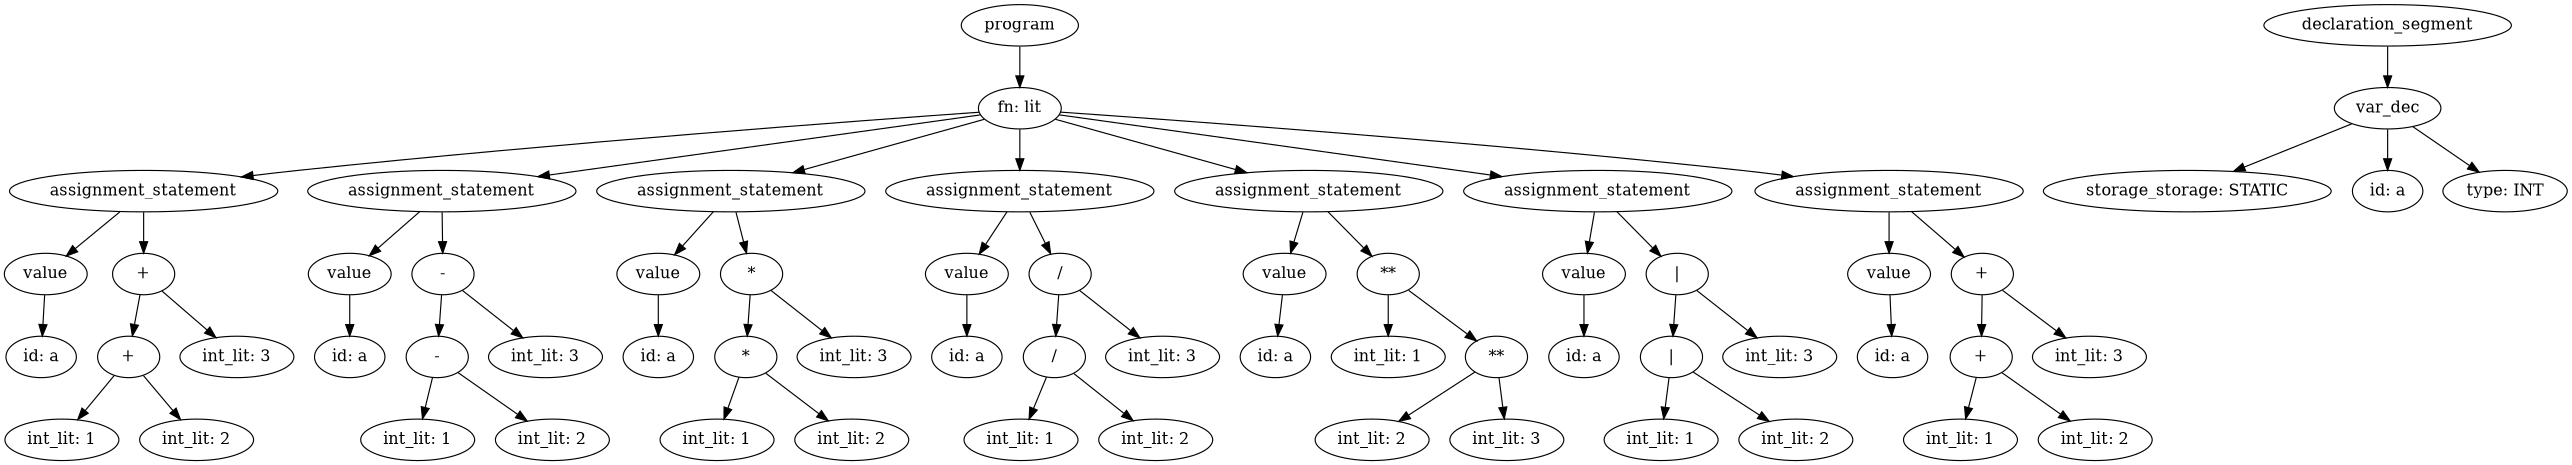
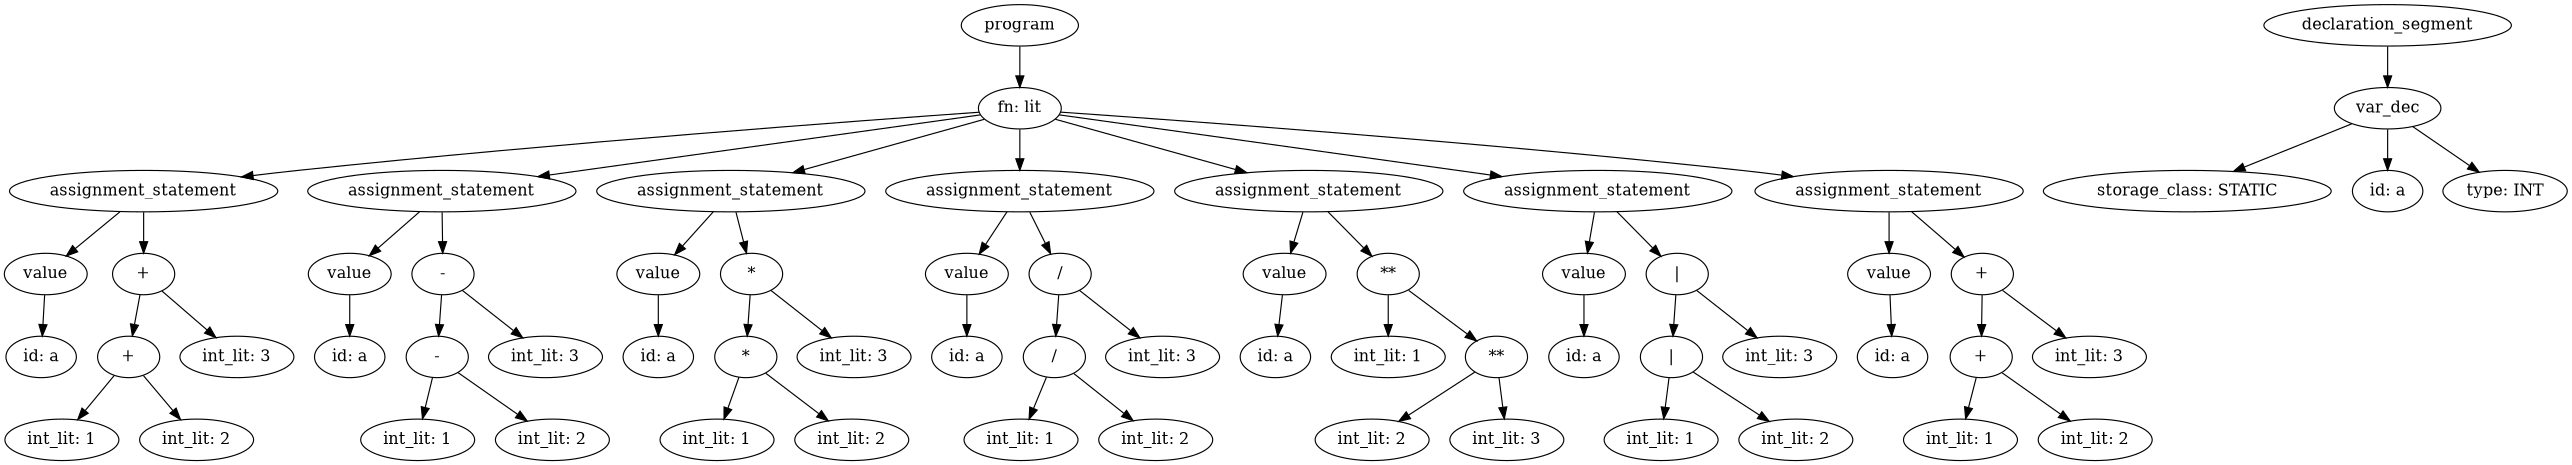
(2187, 191) -> (2187, 191)
